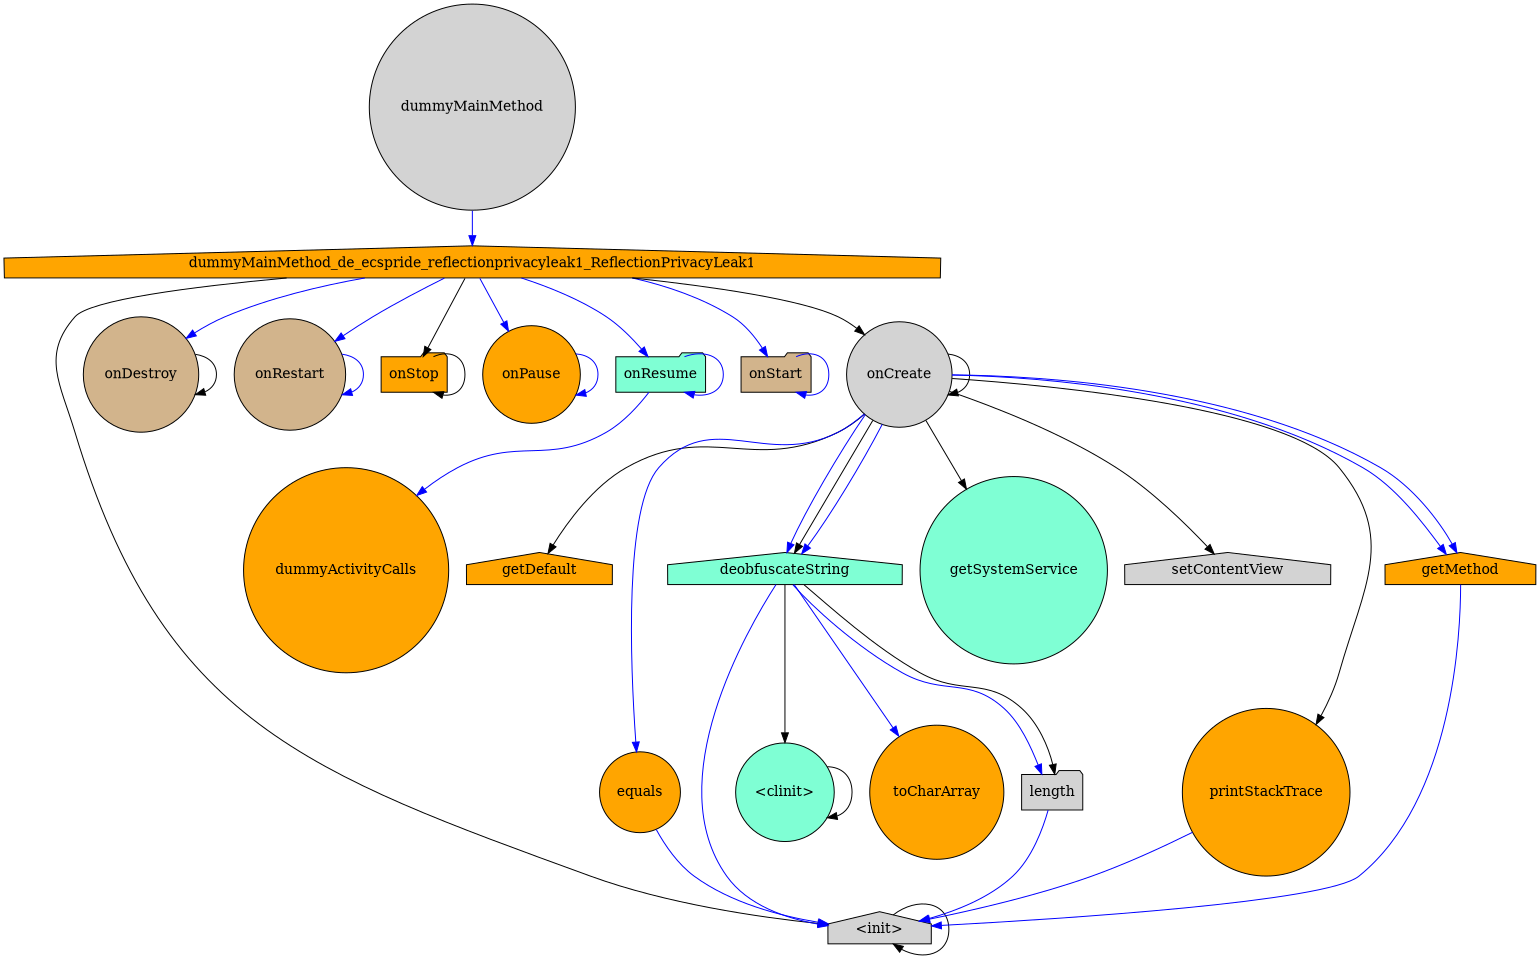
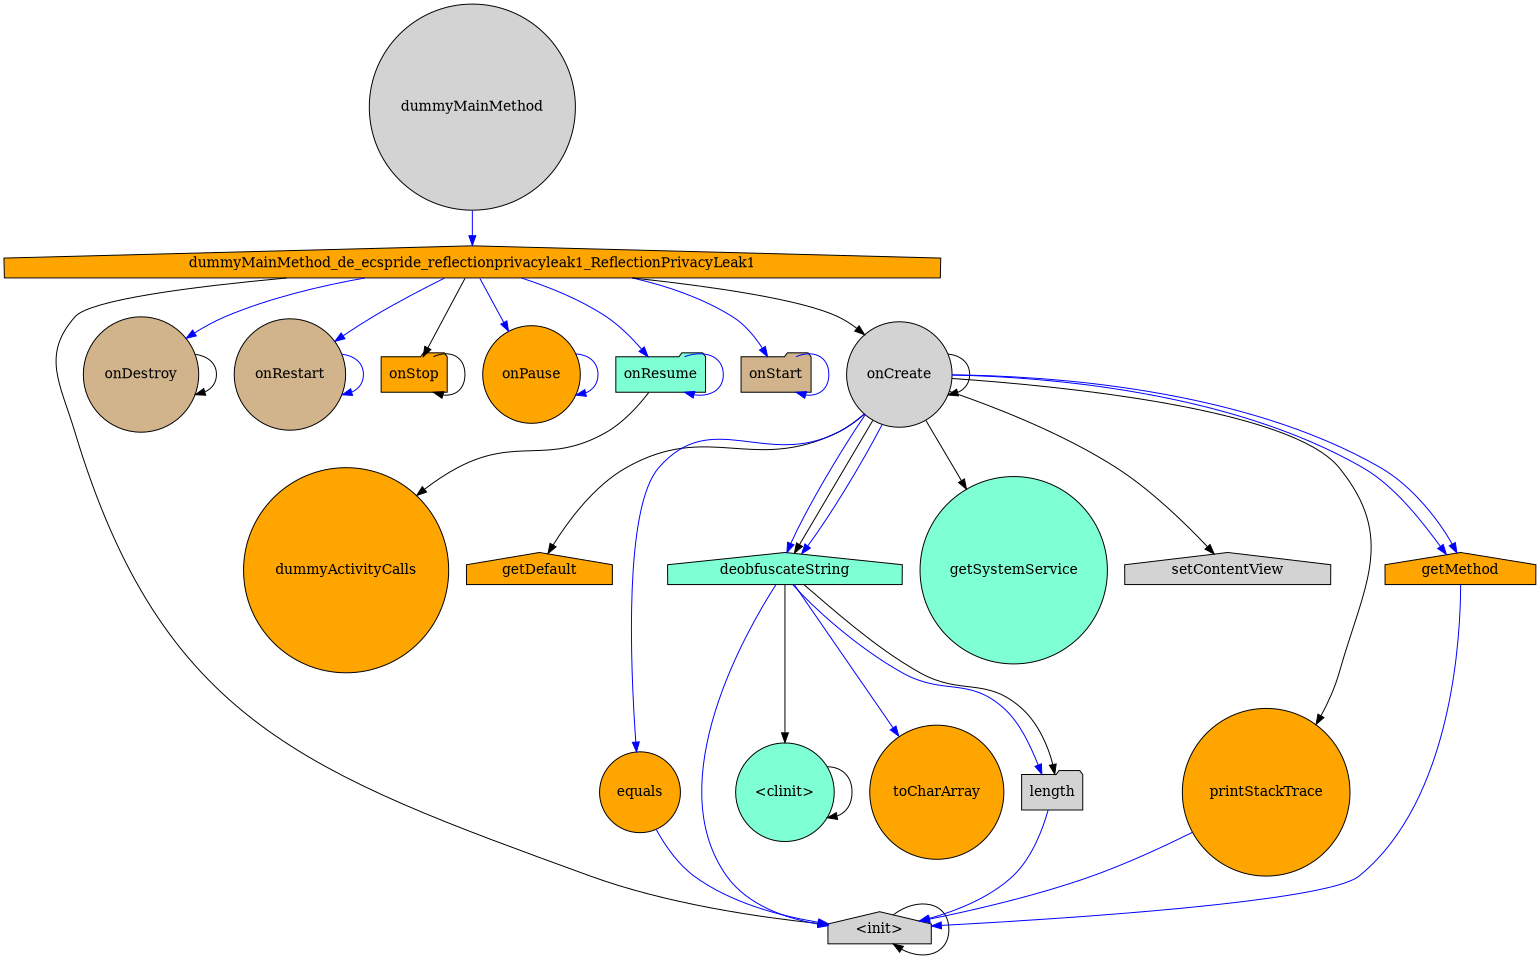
(542, 450) -> (542, 450)
